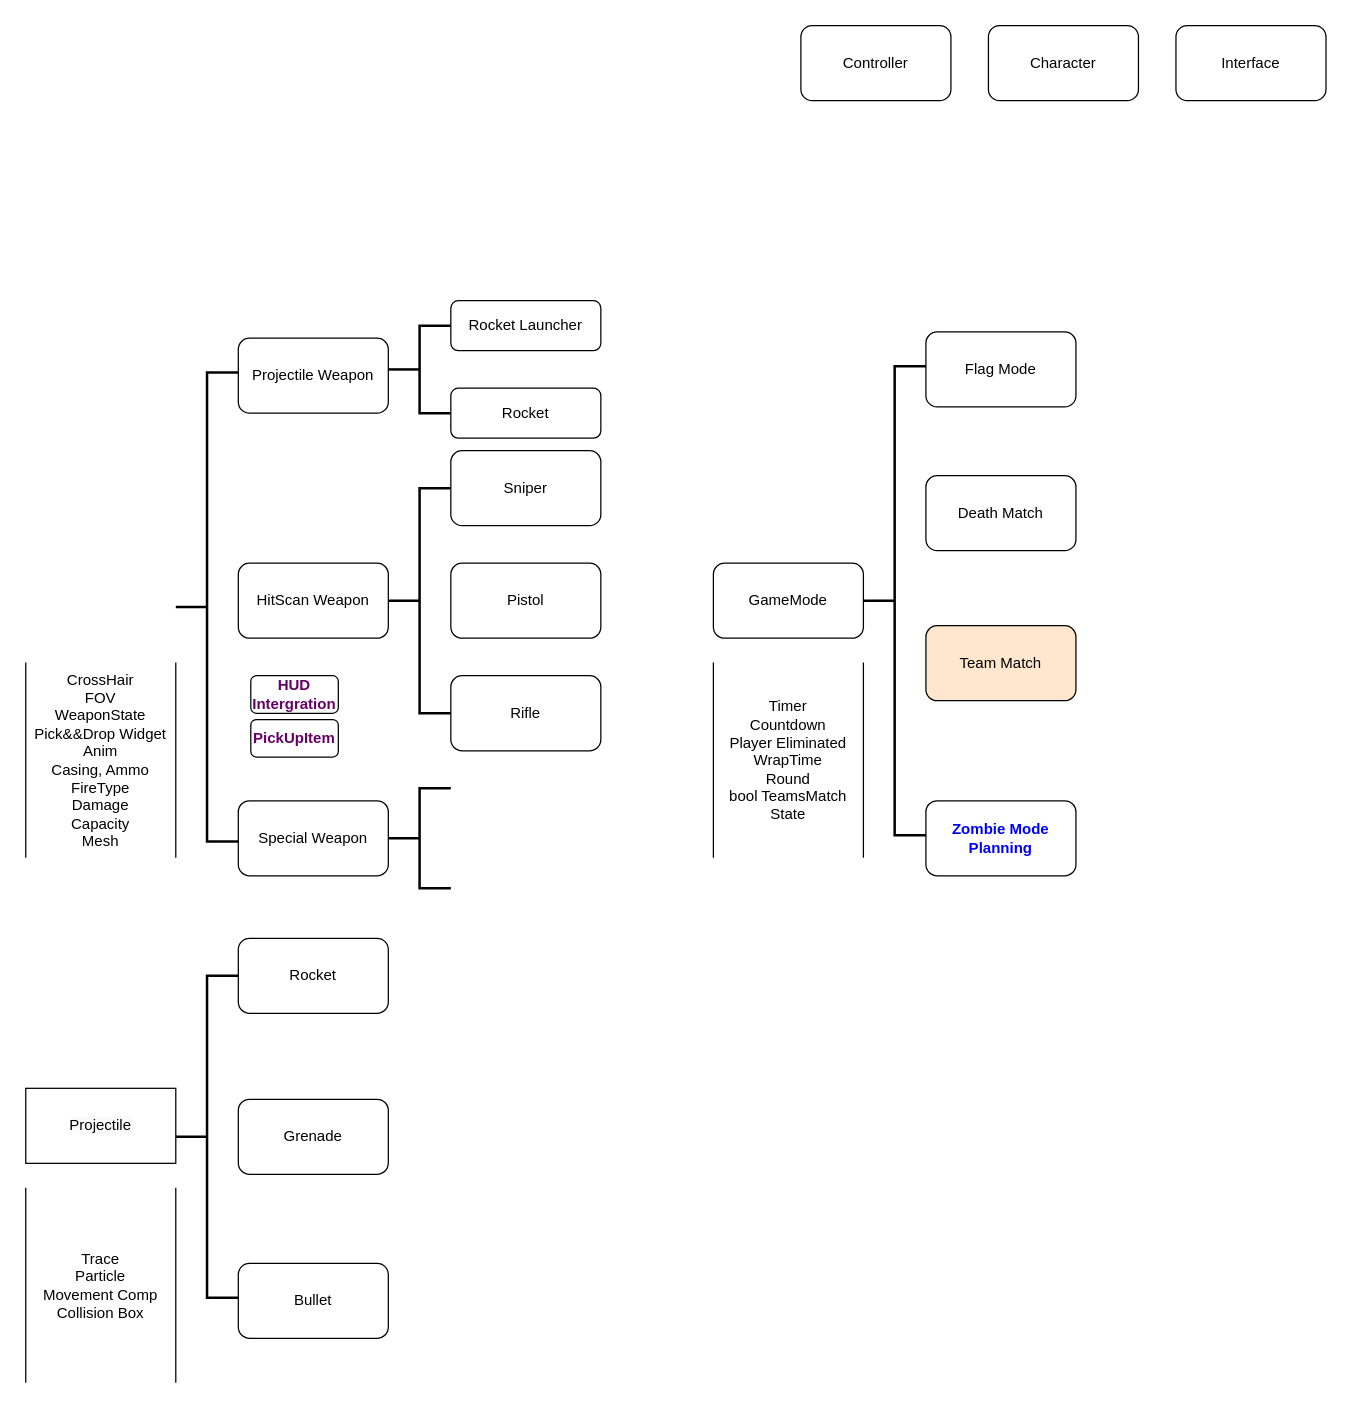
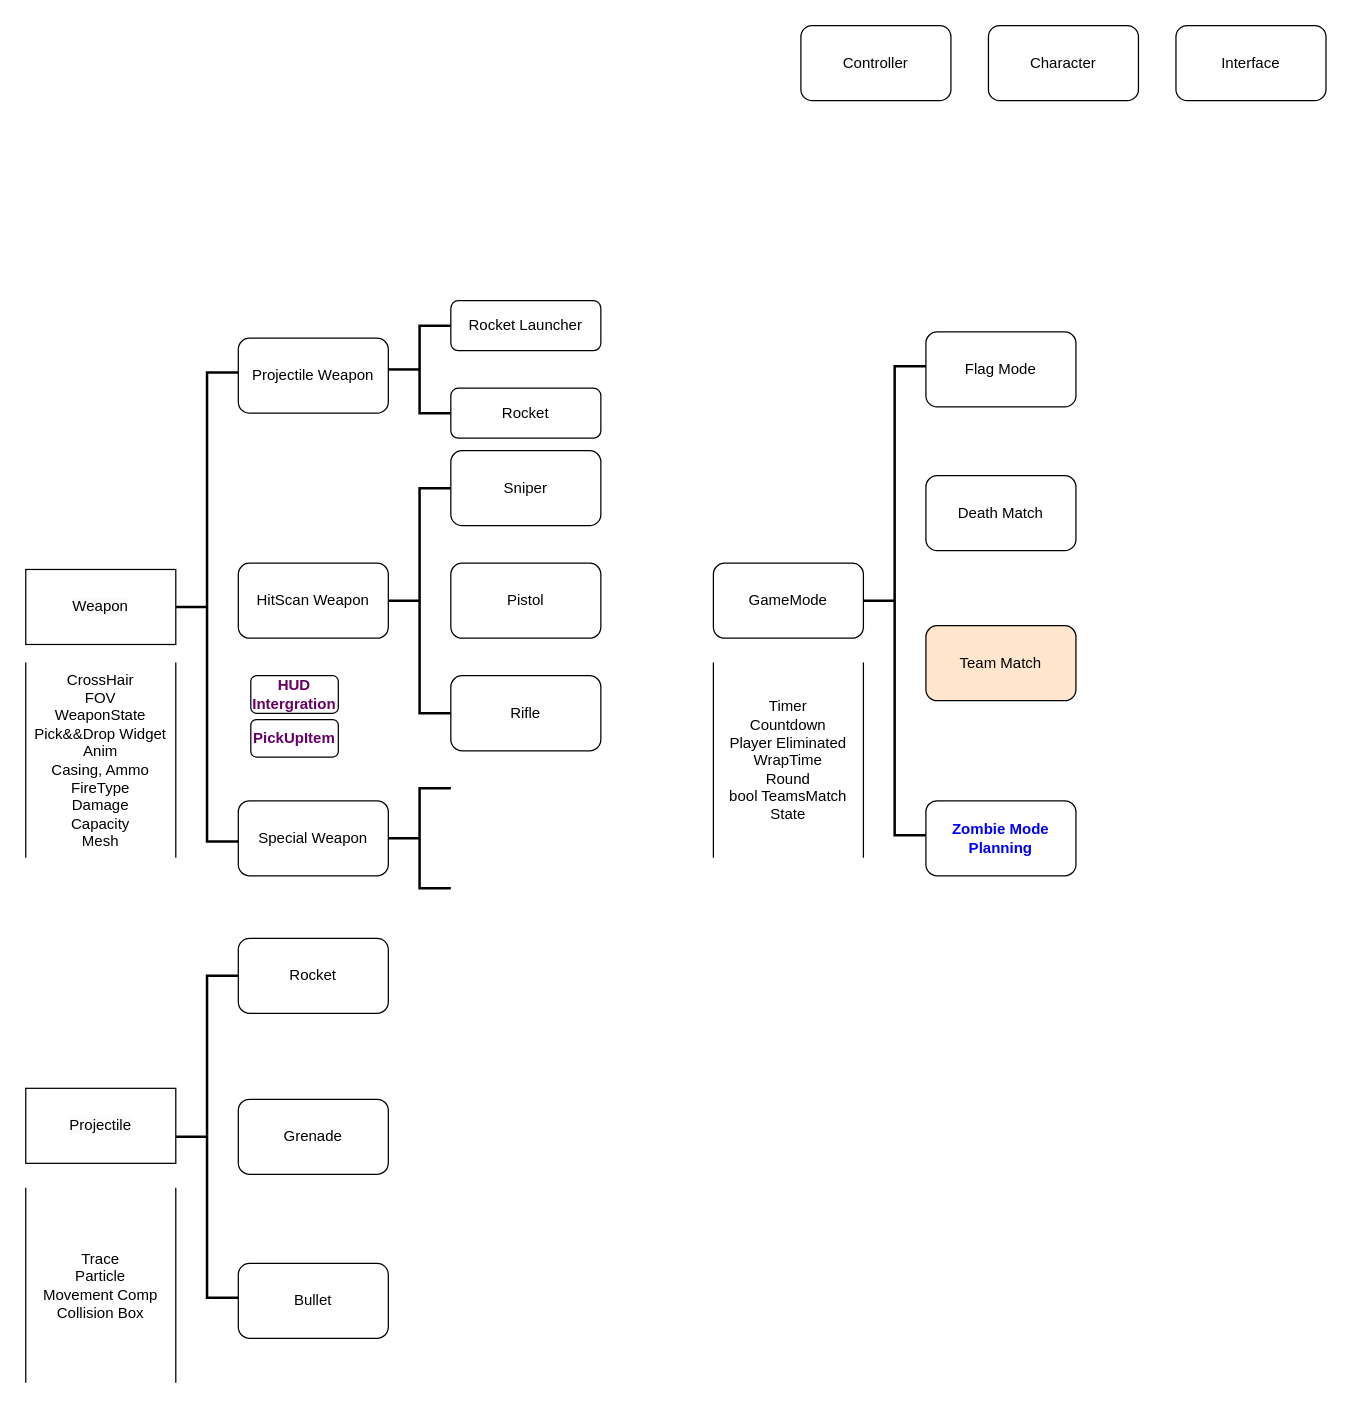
none -> (101, 607)
